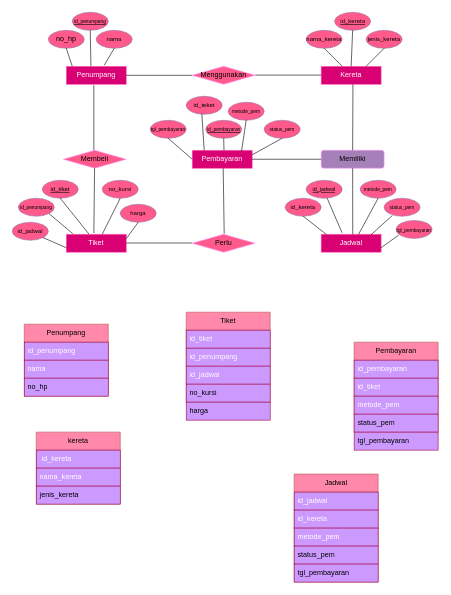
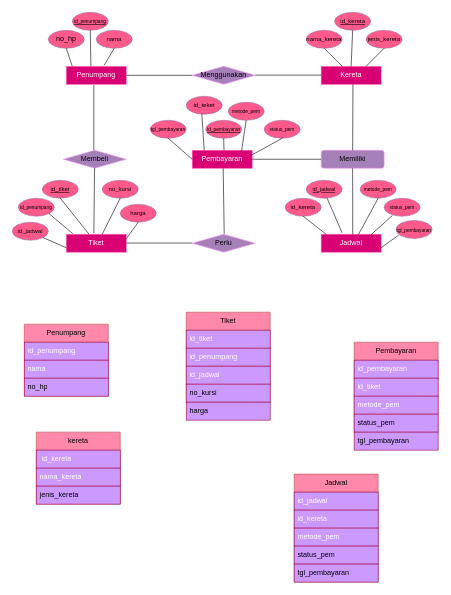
(224, 75) -> (224, 75)
(95, 159) -> (95, 159)
(224, 243) -> (224, 243)
